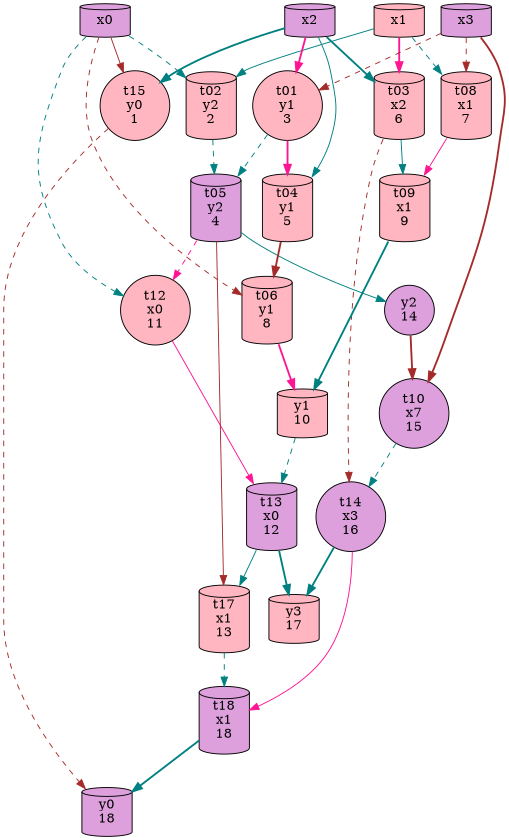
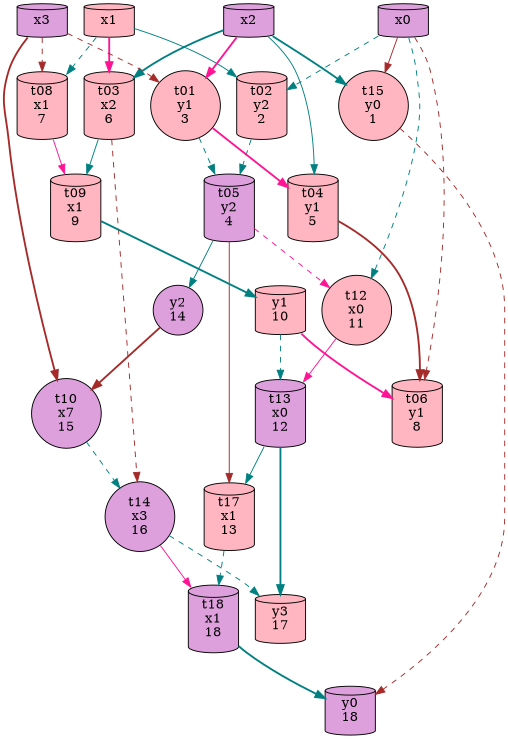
(285, 362) -> (341, 365)
(323, 567) -> (211, 562)
